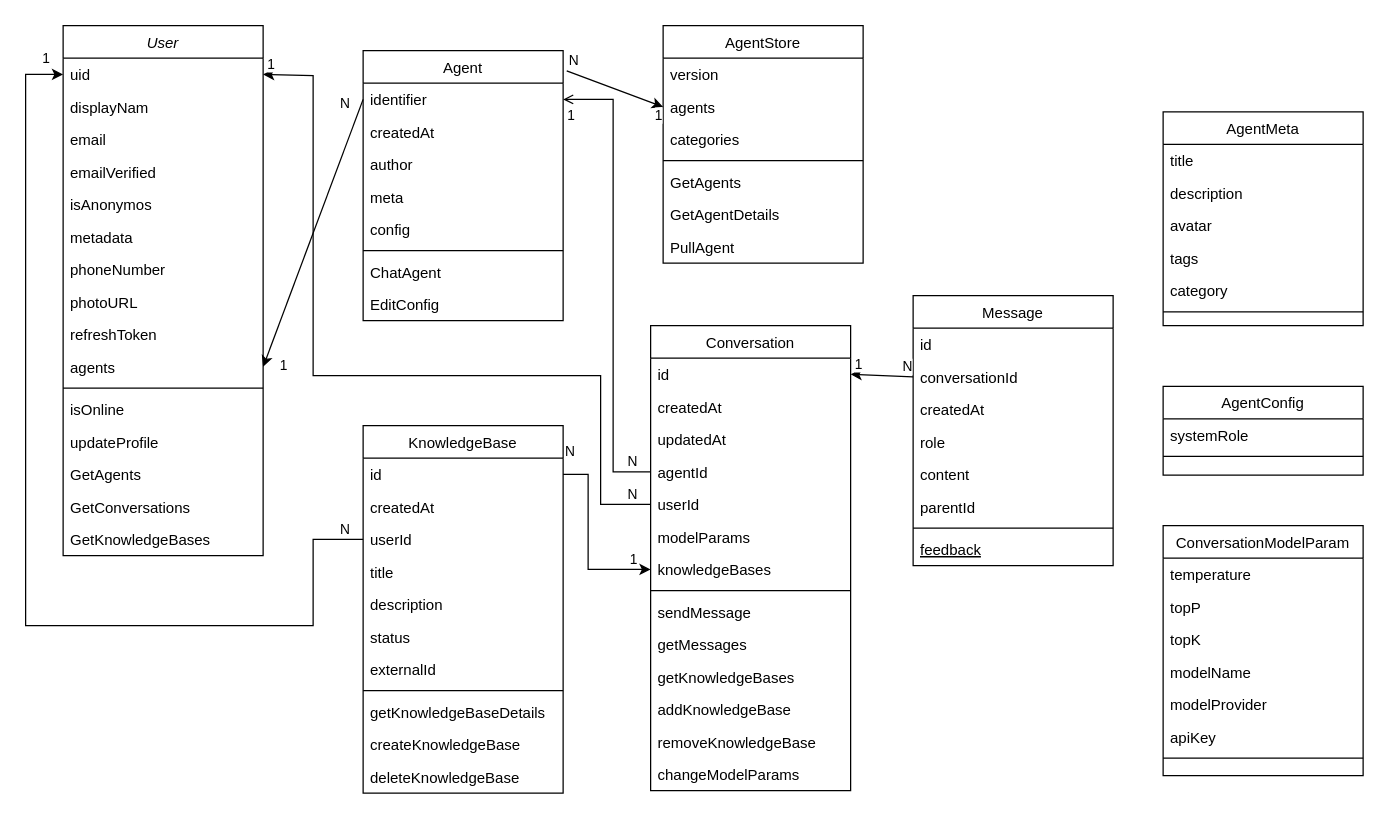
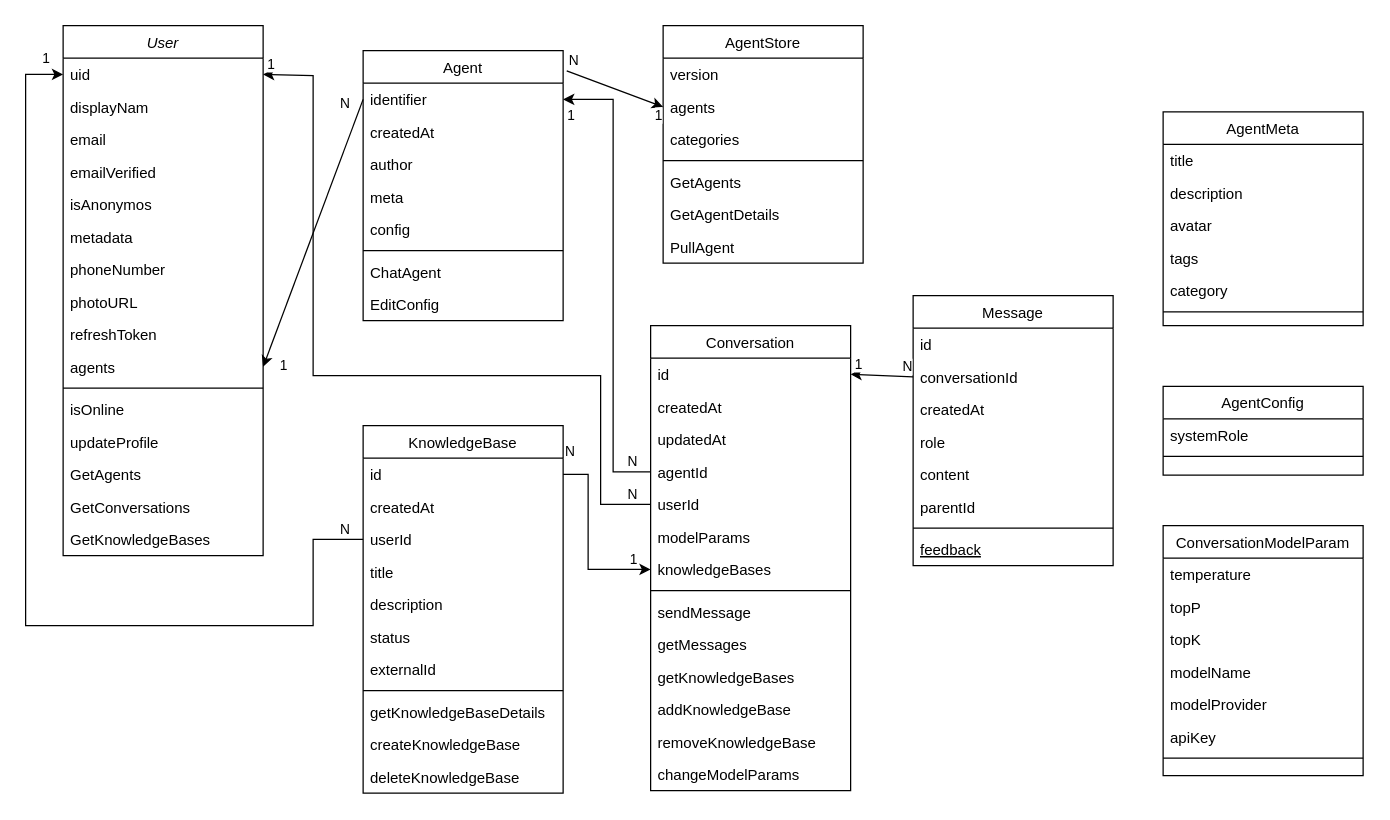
(570, 99) -> (573, 99)
